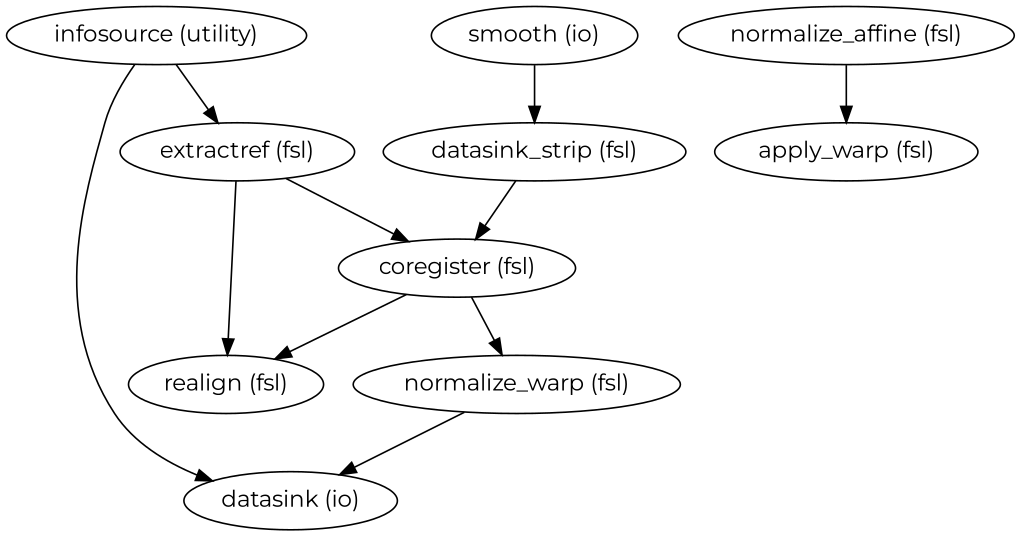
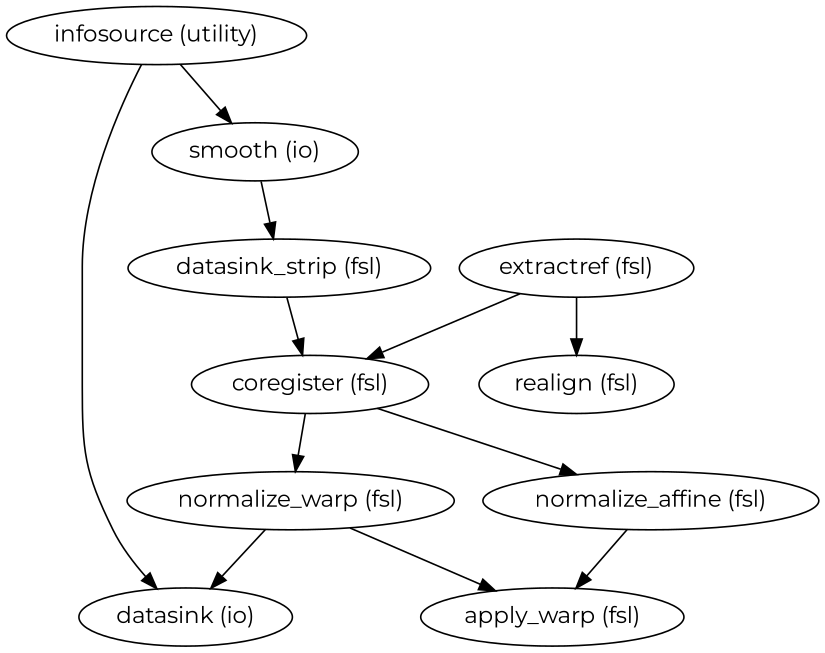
(192, 87) -> (201, 88)
(348, 323) -> (469, 439)
none -> (415, 556)
